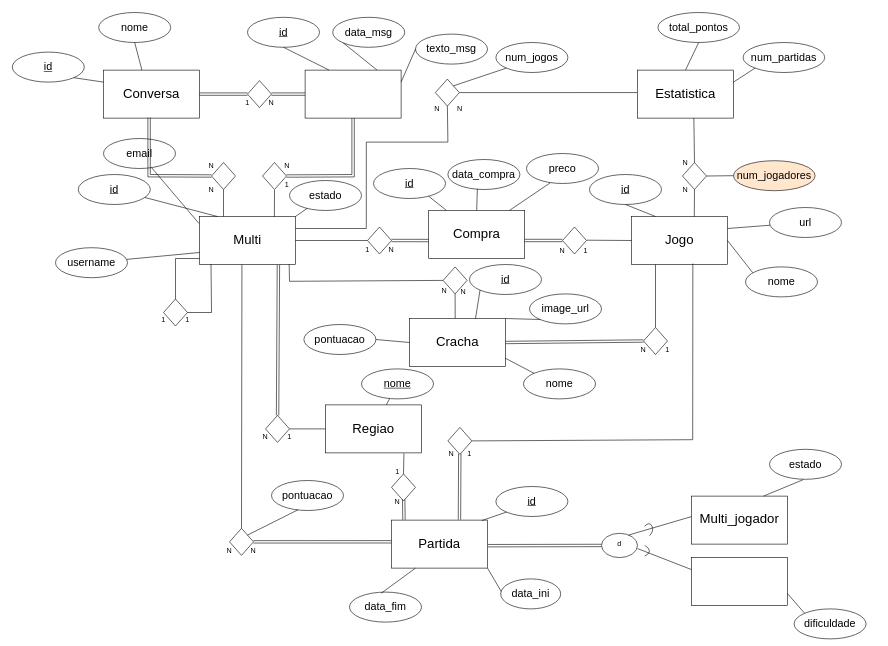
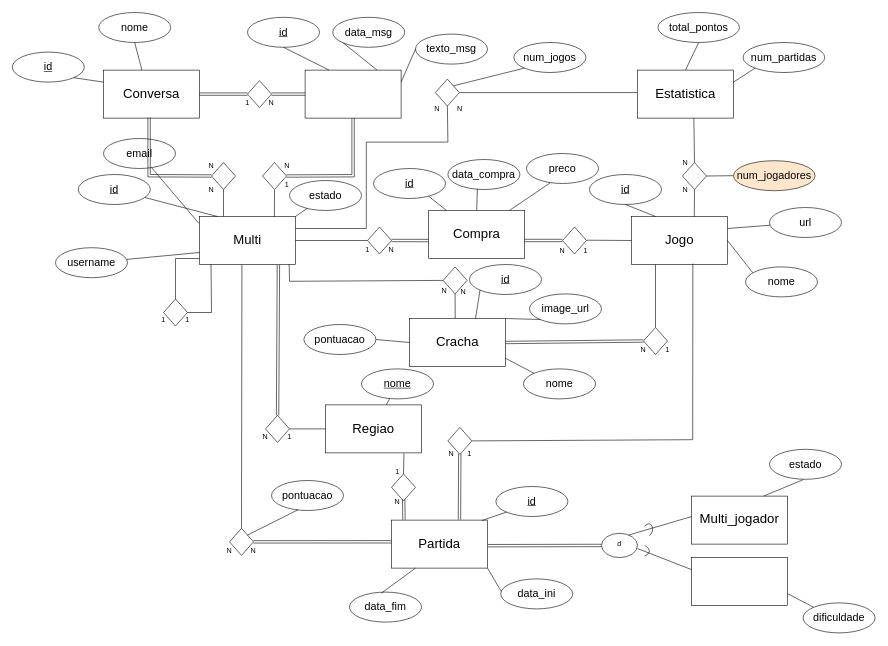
(532, 57) -> (550, 57)
(531, 594) -> (537, 594)
(830, 624) -> (839, 618)
